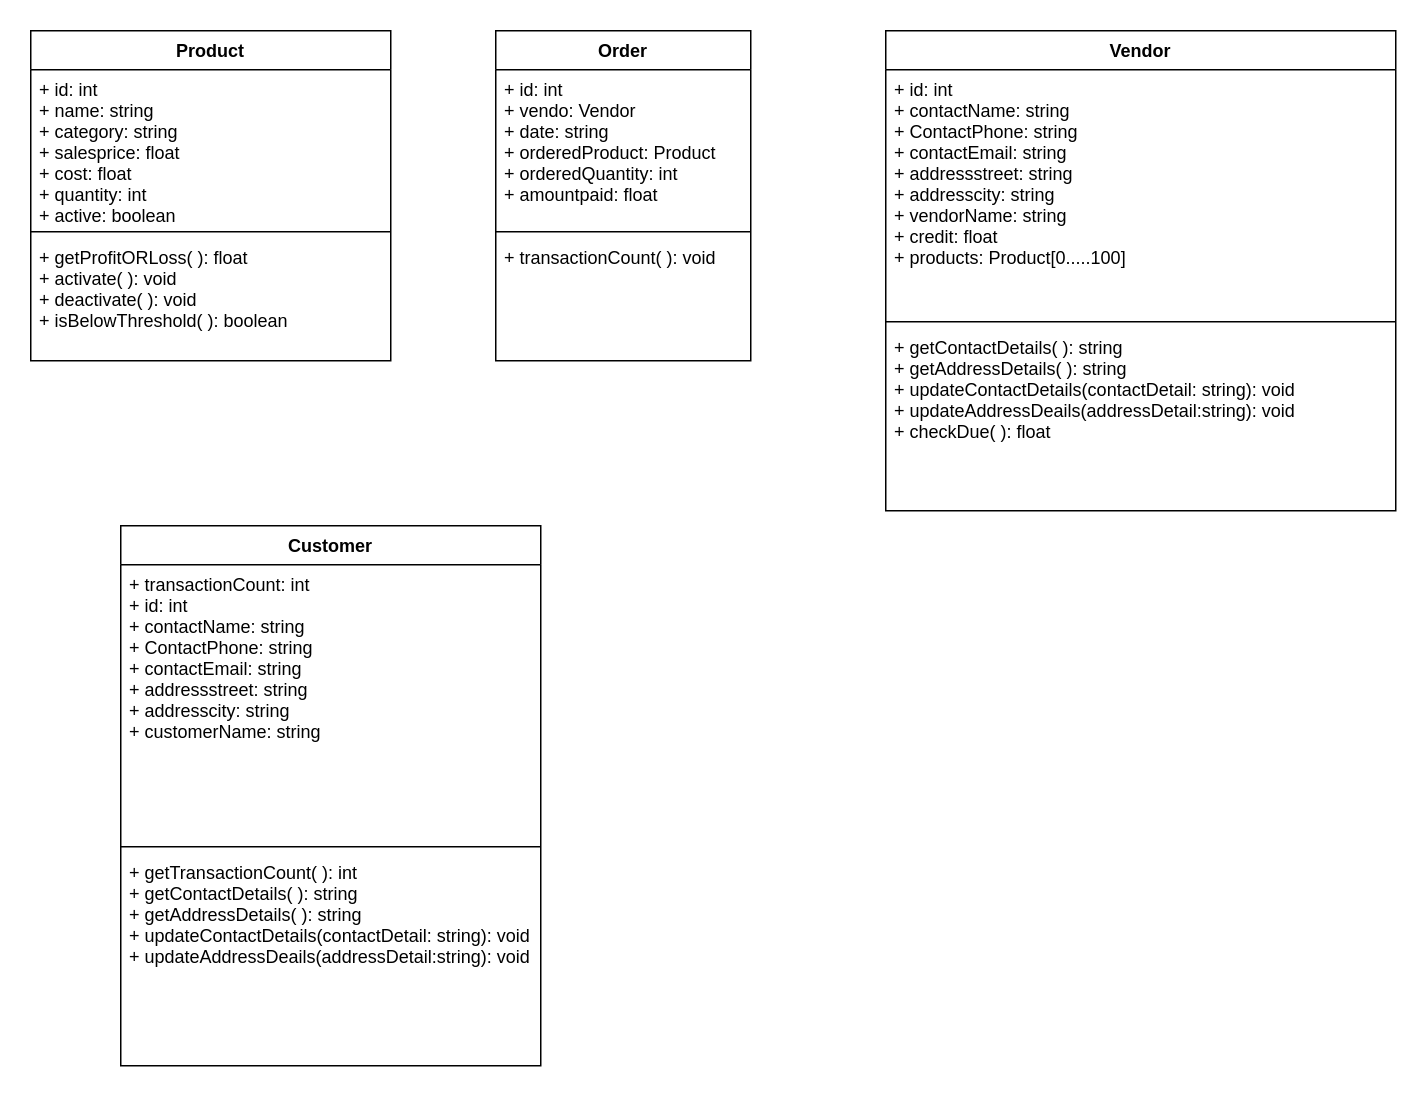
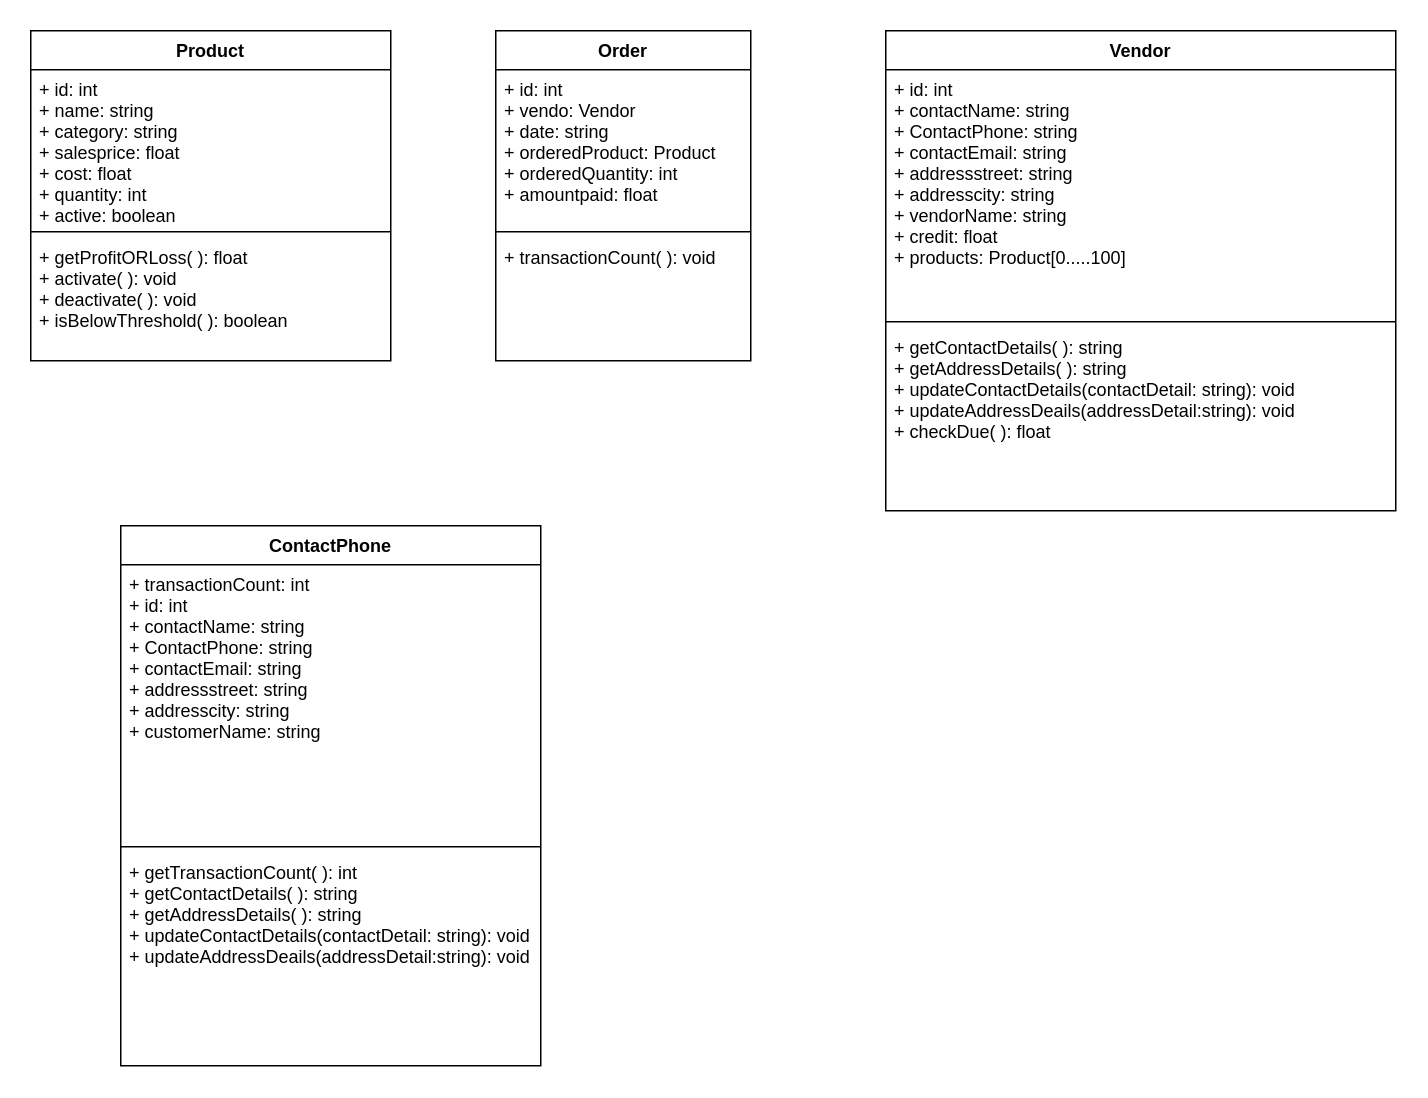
(330, 546) -> (330, 546)
